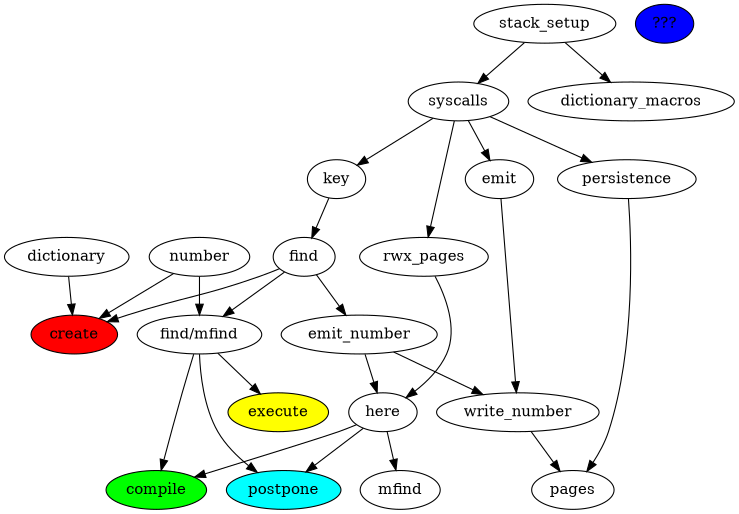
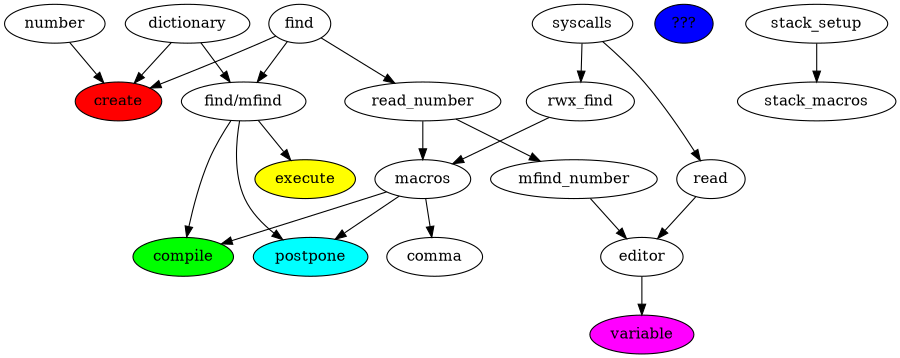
(505, 59) -> none
(631, 101) -> (817, 101)
(337, 179) -> none
(499, 179) -> none
(627, 179) -> (711, 179)
(424, 257) -> (580, 101)
(199, 288) -> (211, 56)
(359, 335) -> (423, 101)
none -> (642, 335)
(383, 412) -> (423, 179)
(518, 412) -> (574, 179)
(400, 490) -> (435, 257)
(573, 490) -> (642, 257)
